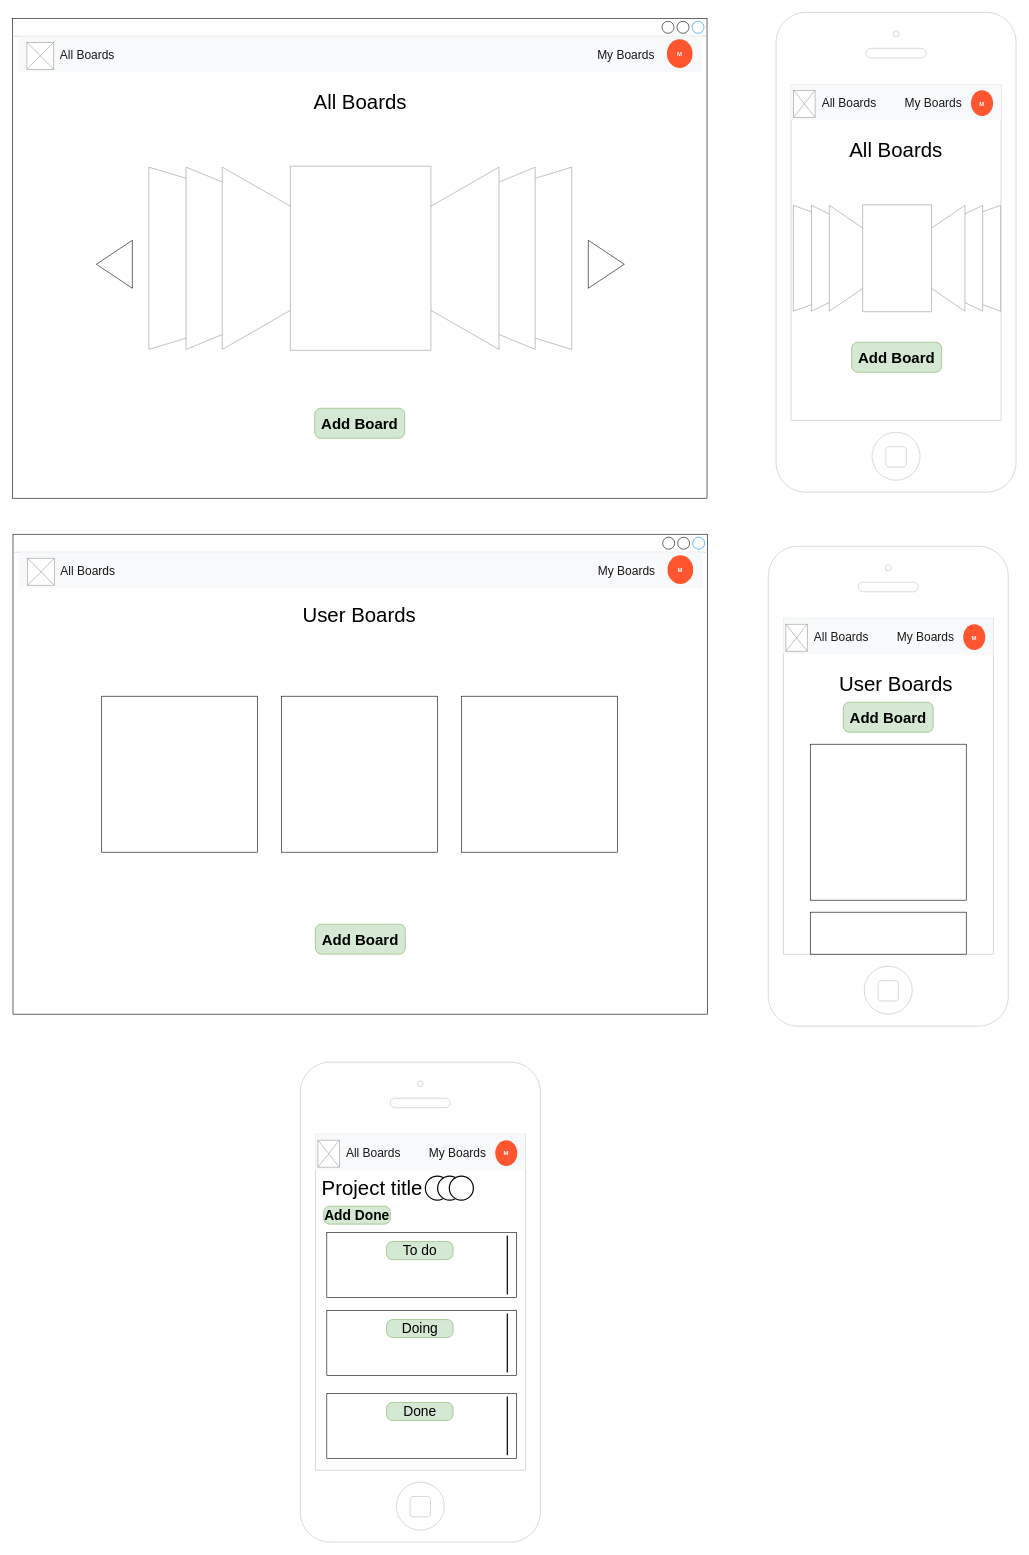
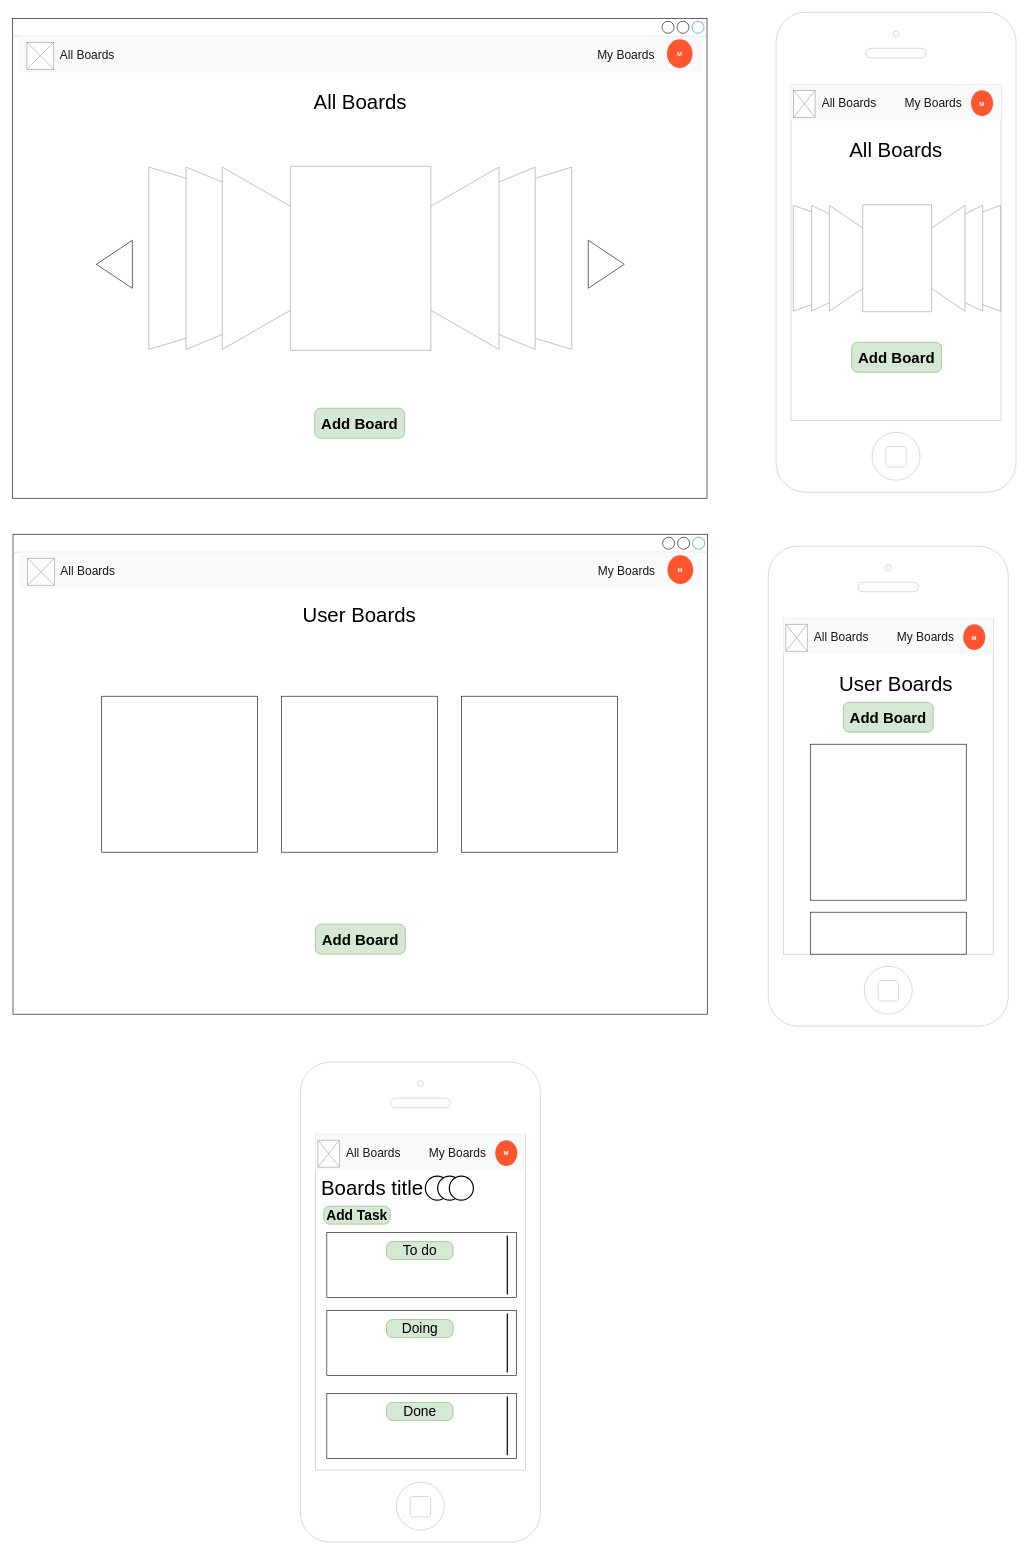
(372, 1188) -> (372, 1188)
(357, 1215) -> (357, 1215)
